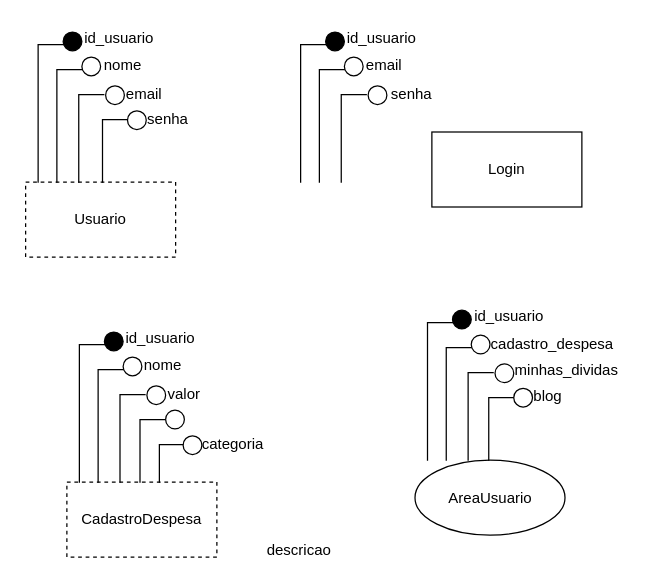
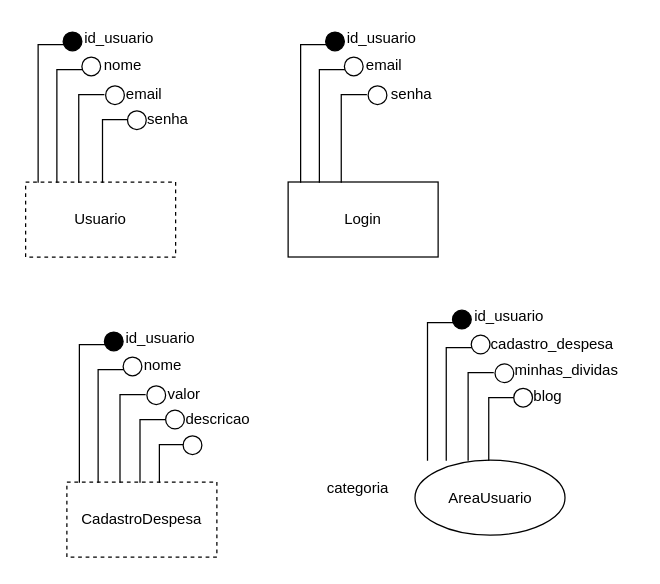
(507, 169) -> (363, 219)
(233, 444) -> (358, 488)
(299, 551) -> (218, 419)
